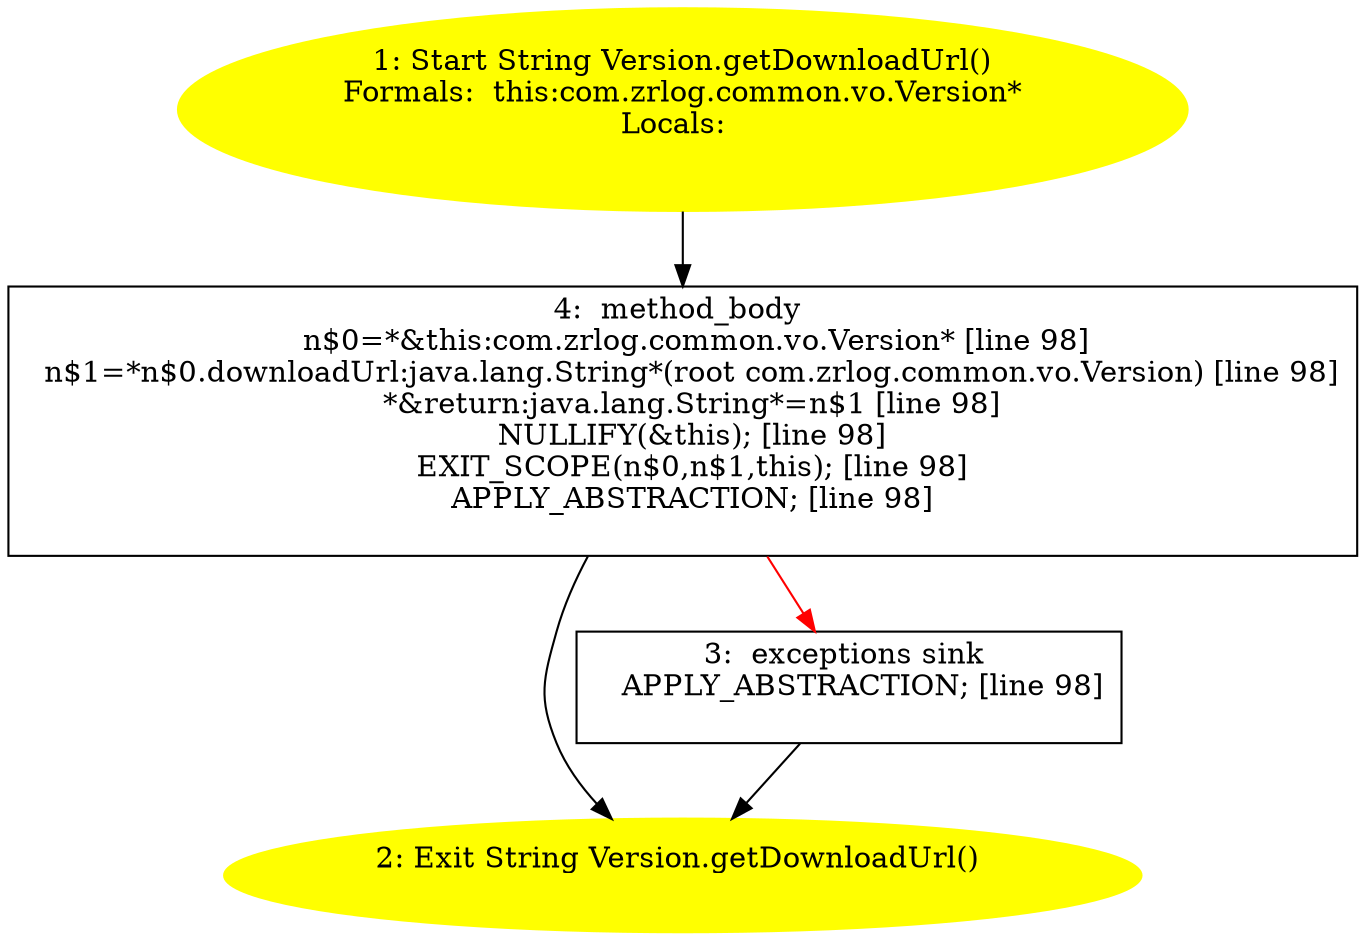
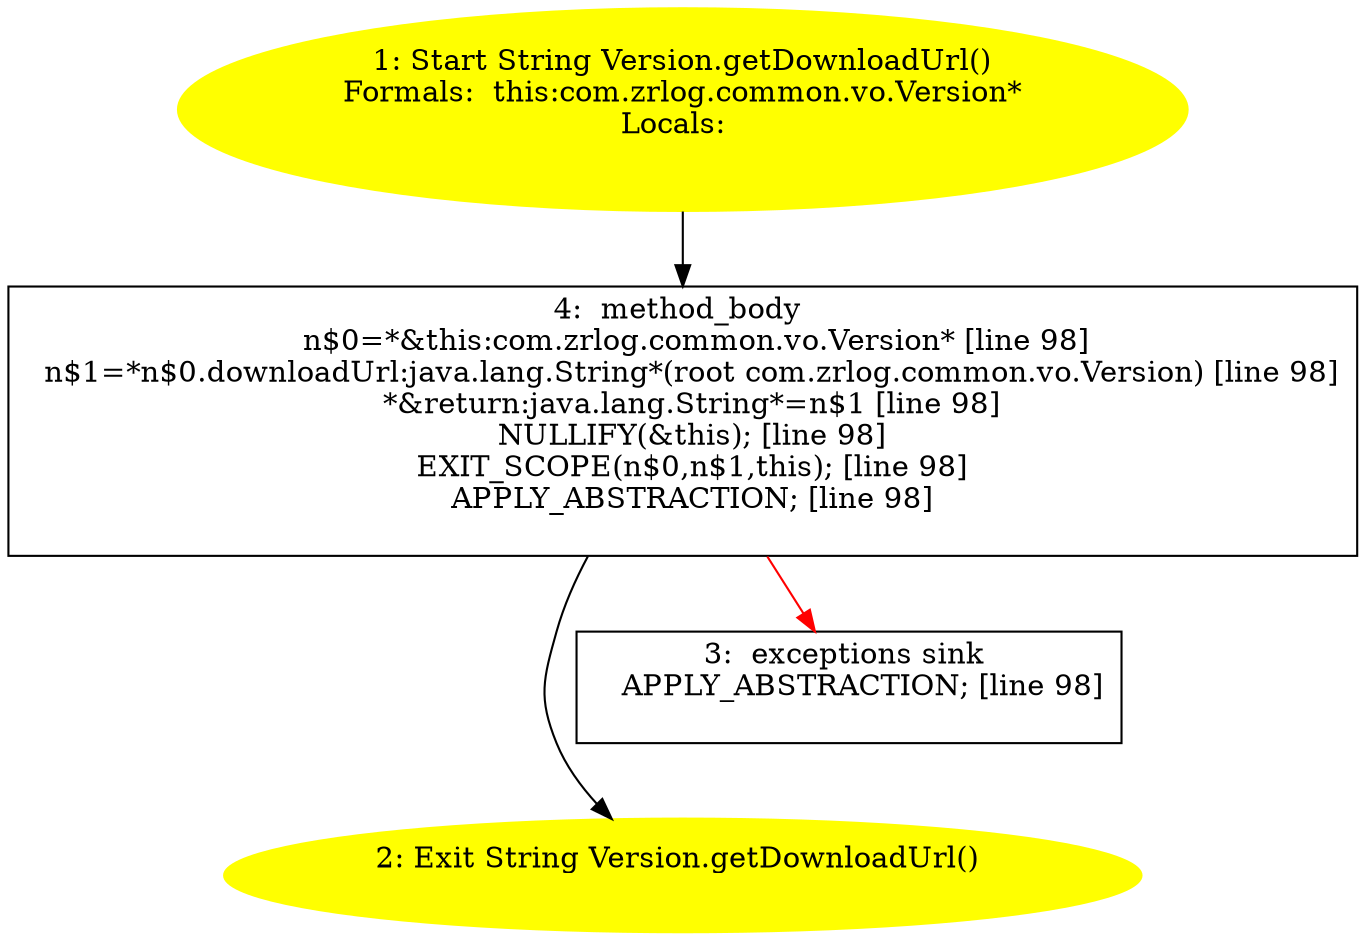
(773, 773) -> none
